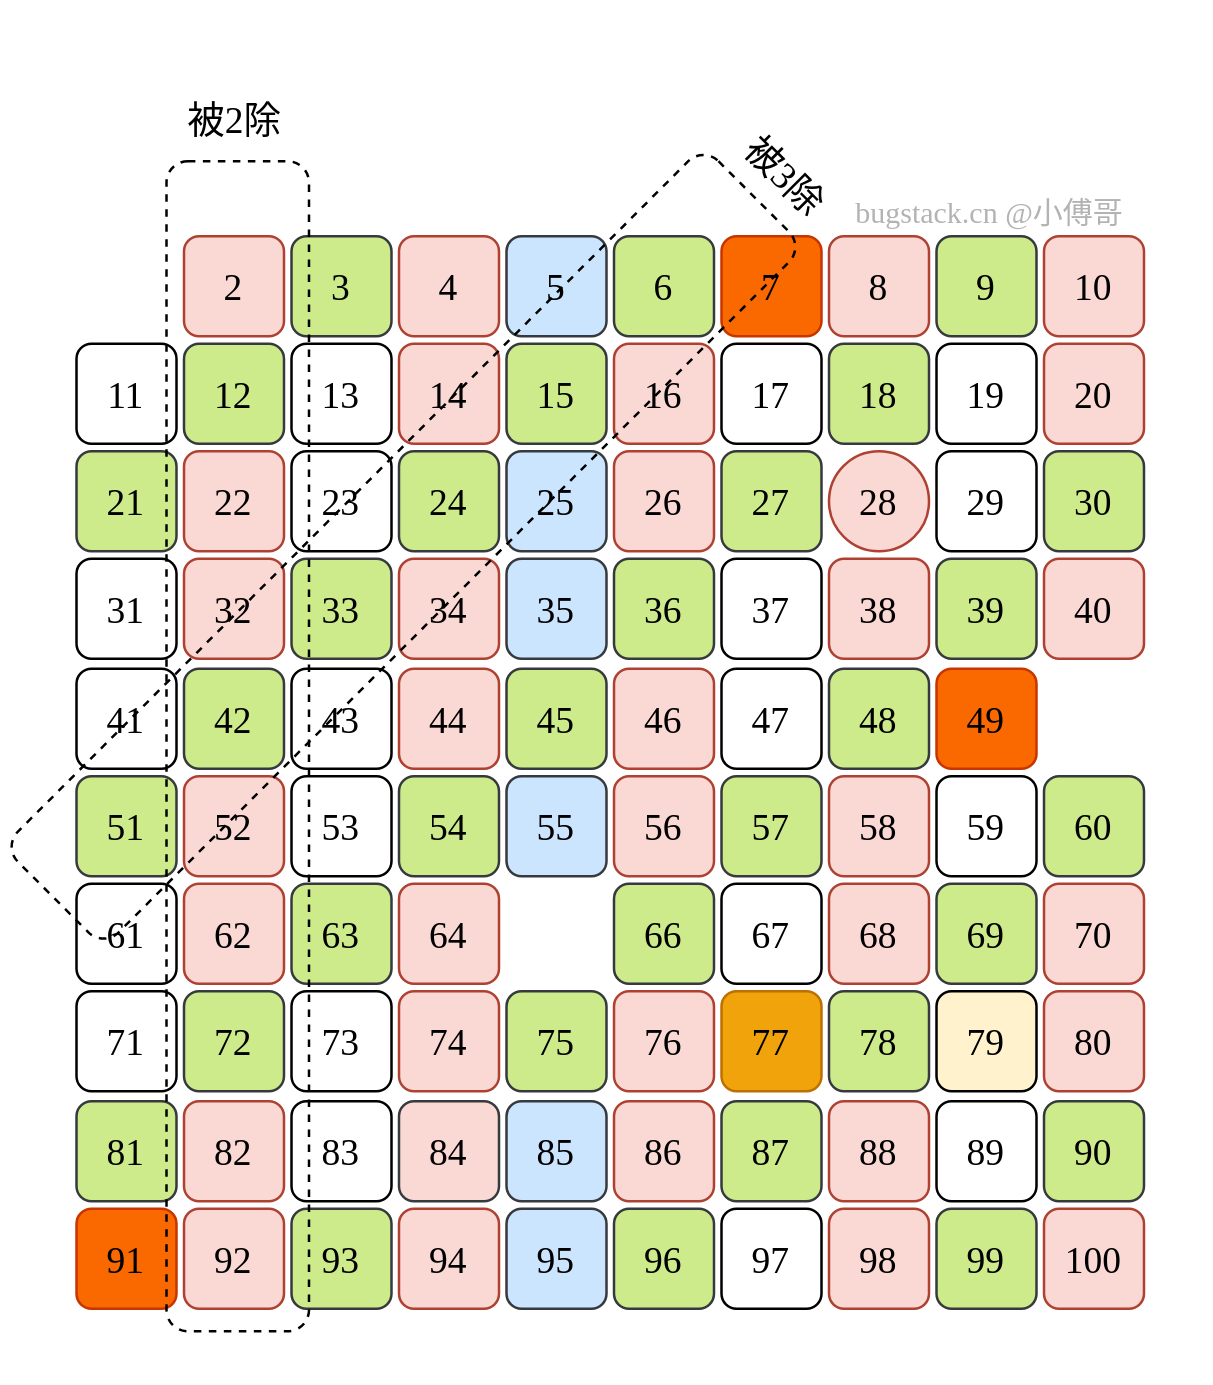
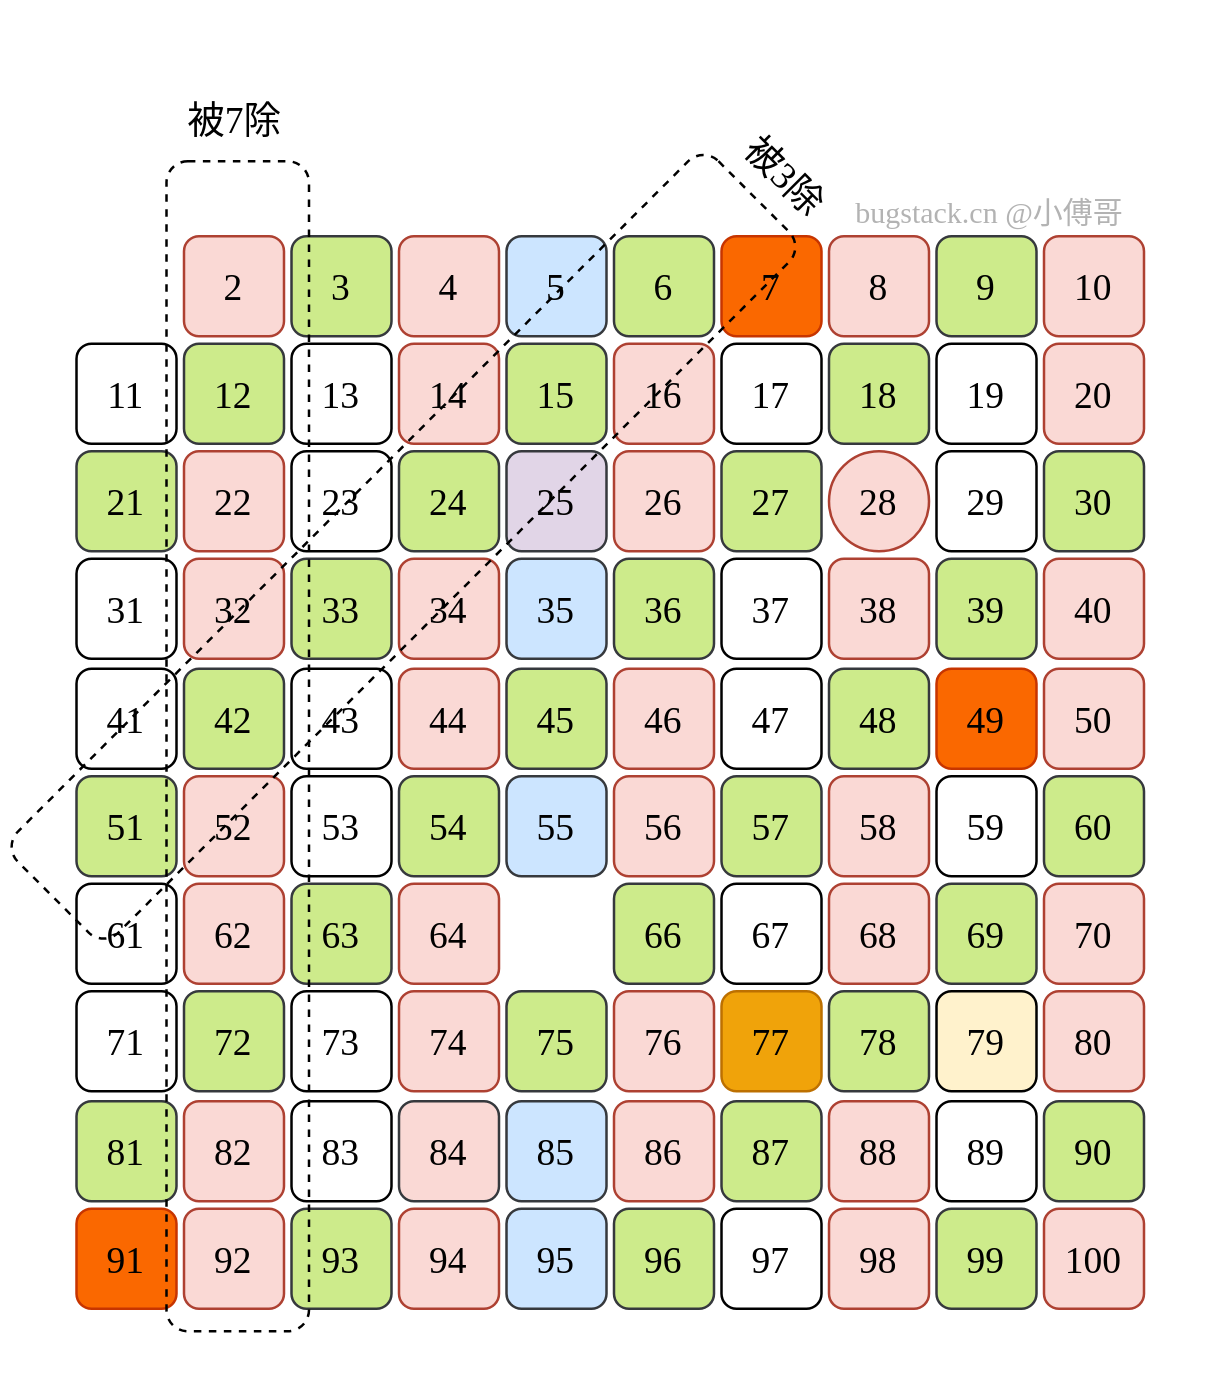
(235, 119) -> (235, 119)
(556, 501) -> (556, 501)
none -> (1094, 719)
